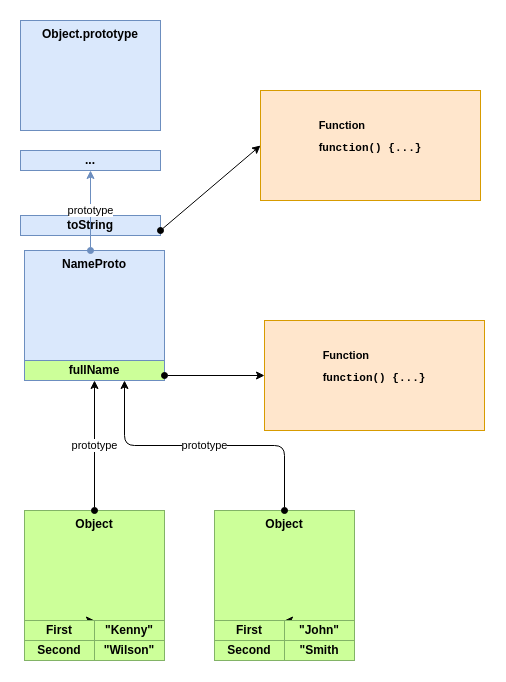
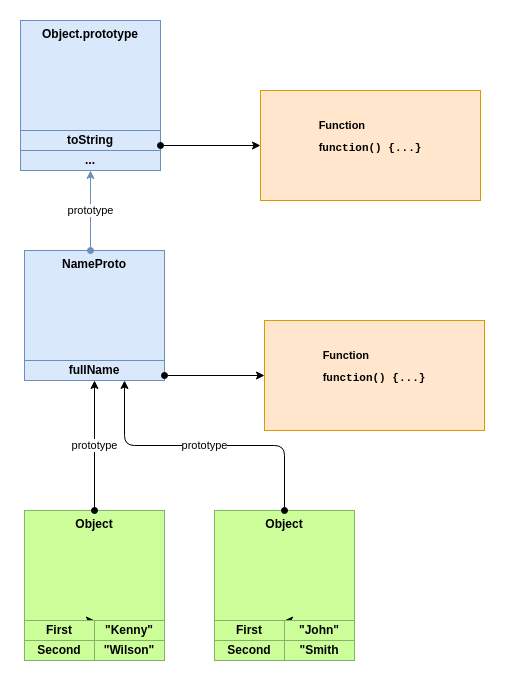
(91, 226) -> (91, 141)
(95, 371) -> (95, 371)
